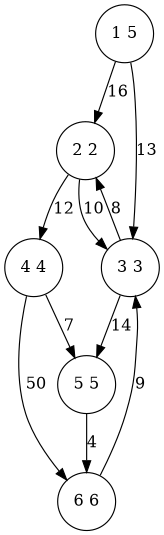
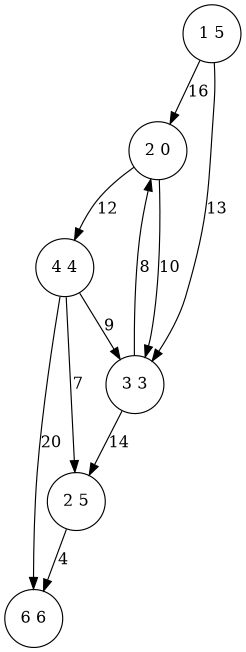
(86, 151) -> (158, 151)
(37, 385) -> (52, 443)
(87, 385) -> (76, 502)
(131, 394) -> (97, 321)
